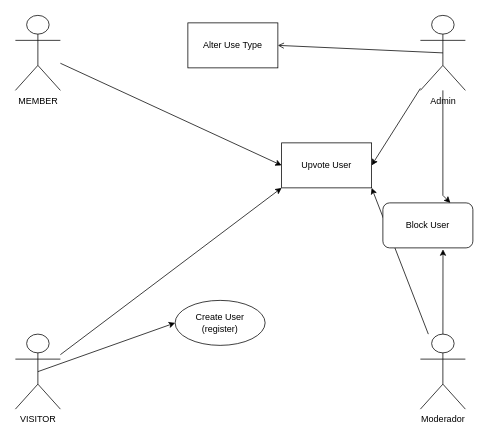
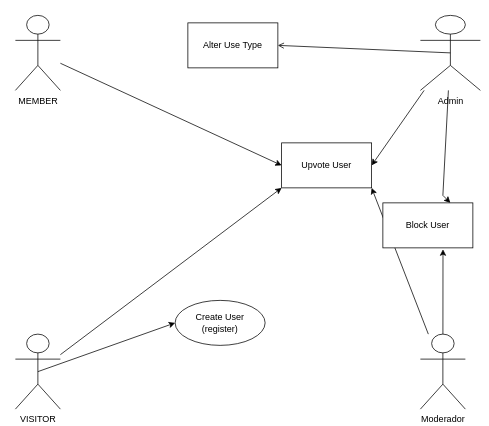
(443, 53) -> (450, 53)
(428, 225) -> (428, 225)
